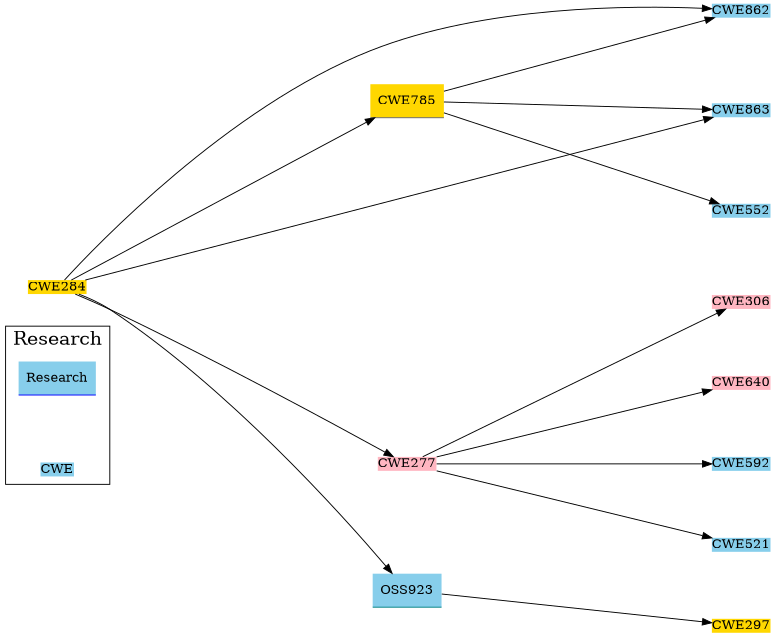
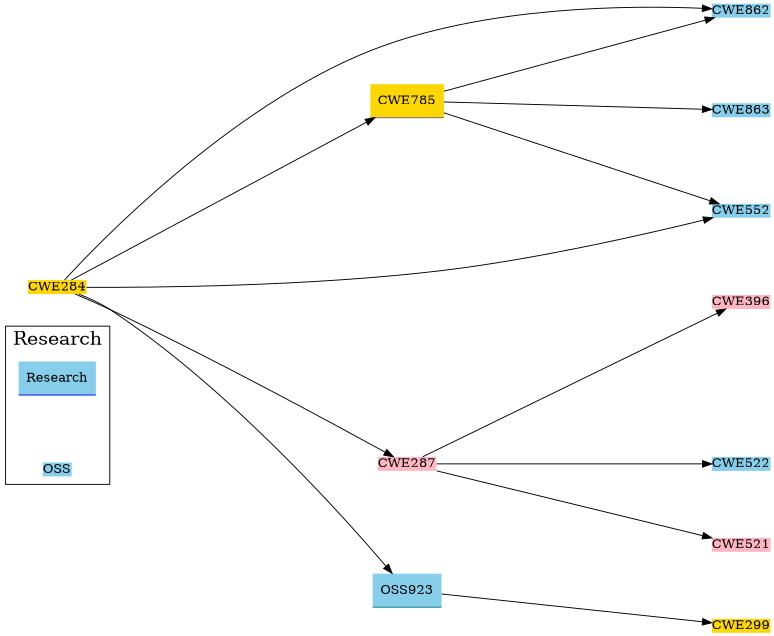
(395, 200) -> (398, 275)
(741, 302) -> (741, 302)
(741, 383) -> none
(407, 464) -> (407, 464)
(741, 464) -> (741, 464)
(57, 469) -> (57, 469)
(741, 545) -> (741, 545)
(741, 626) -> (741, 626)
